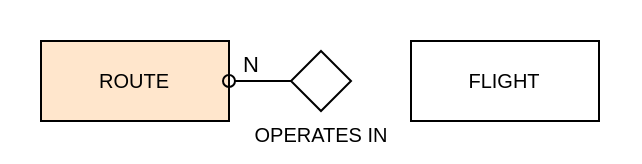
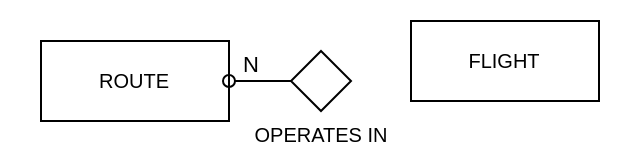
(135, 81) -> (135, 81)
(505, 81) -> (505, 61)
